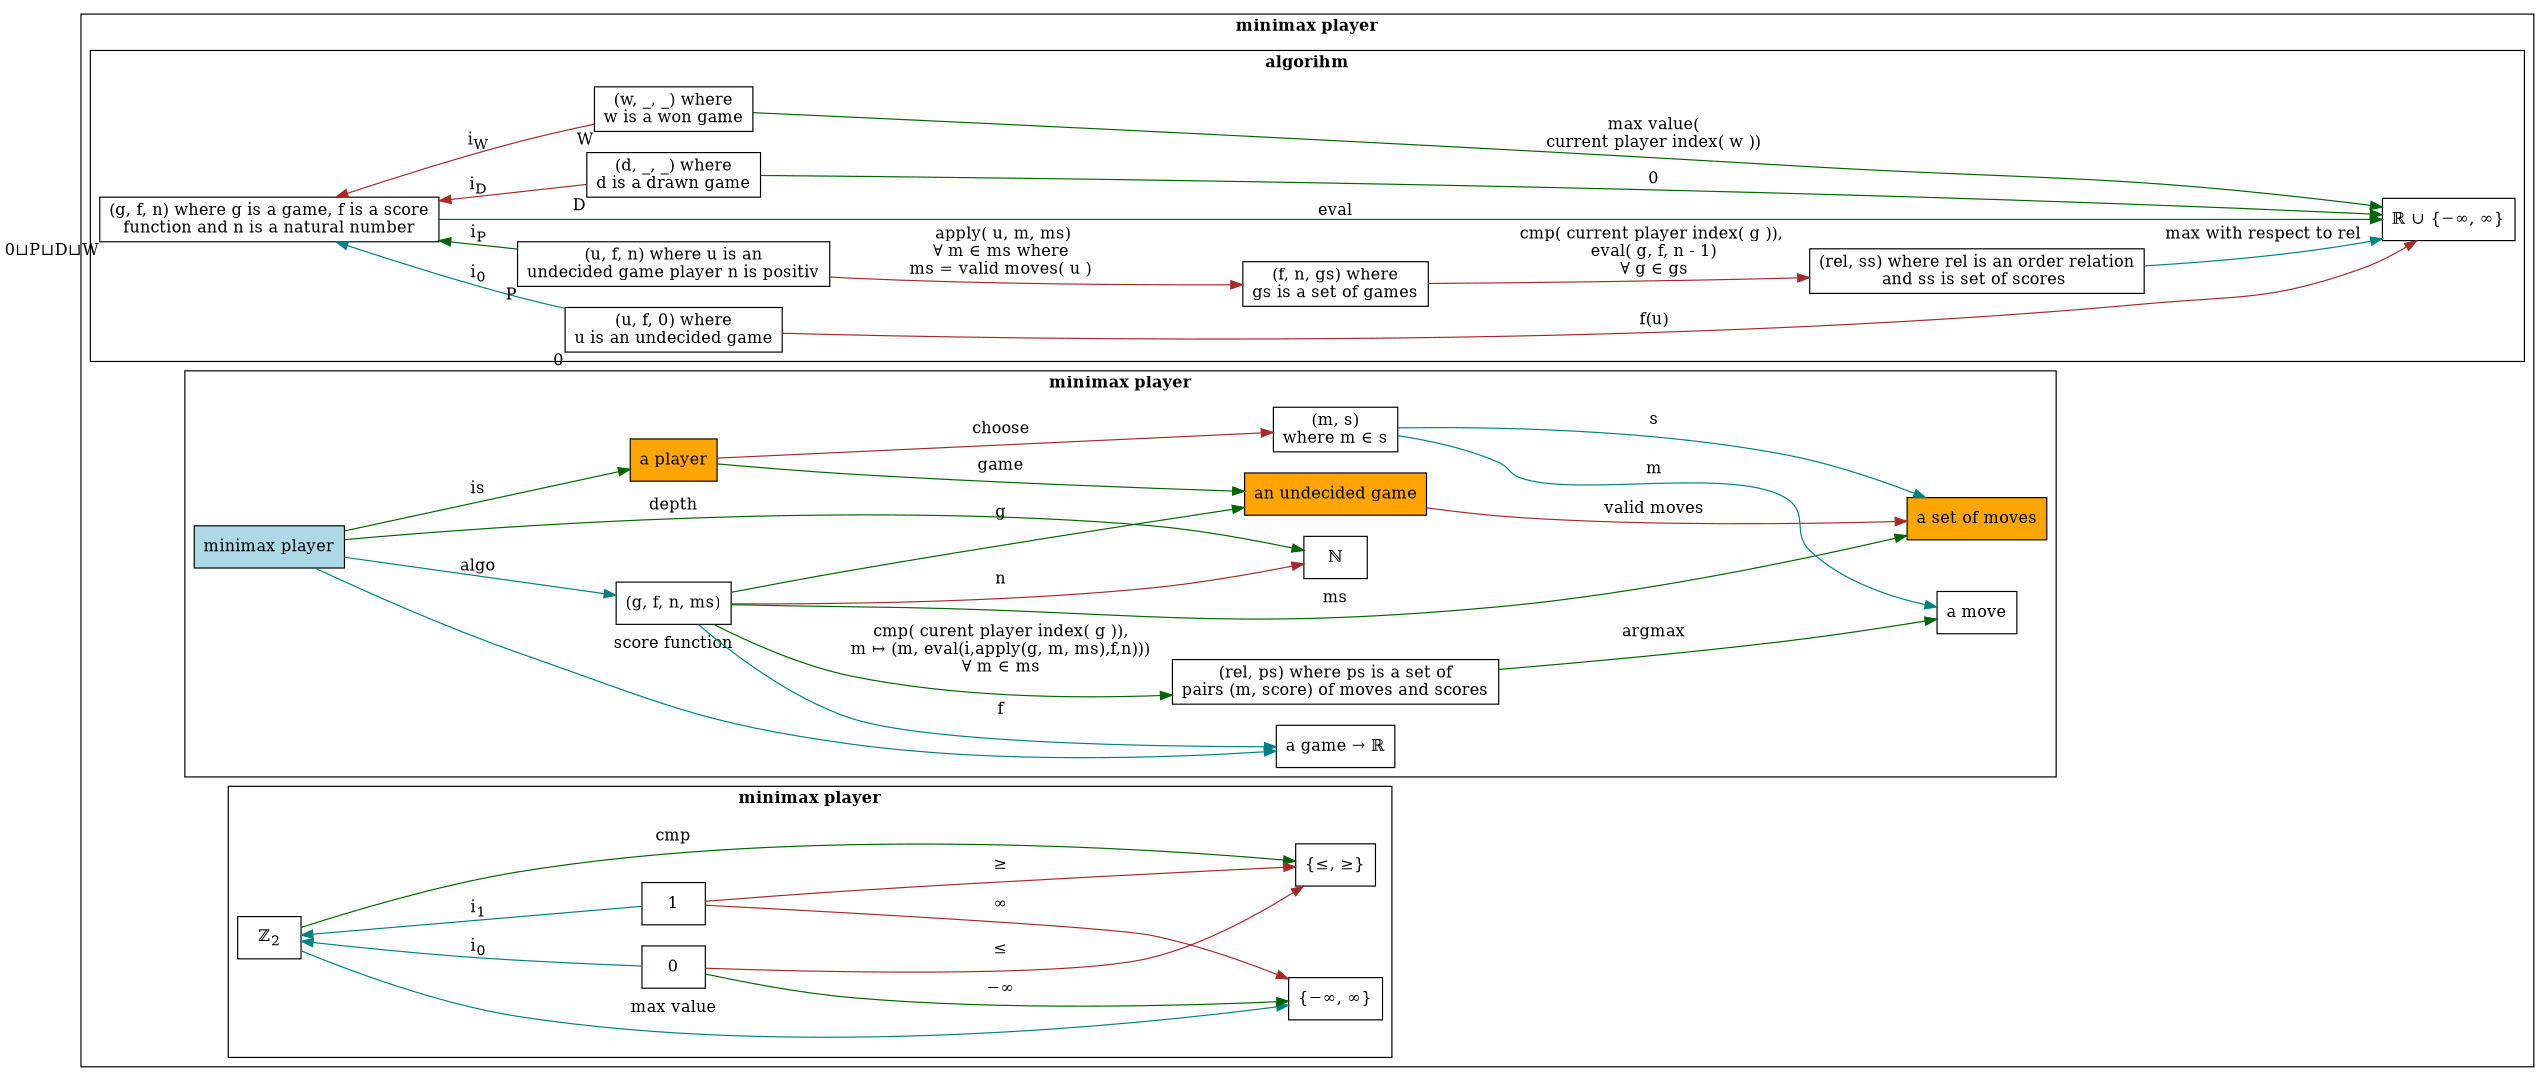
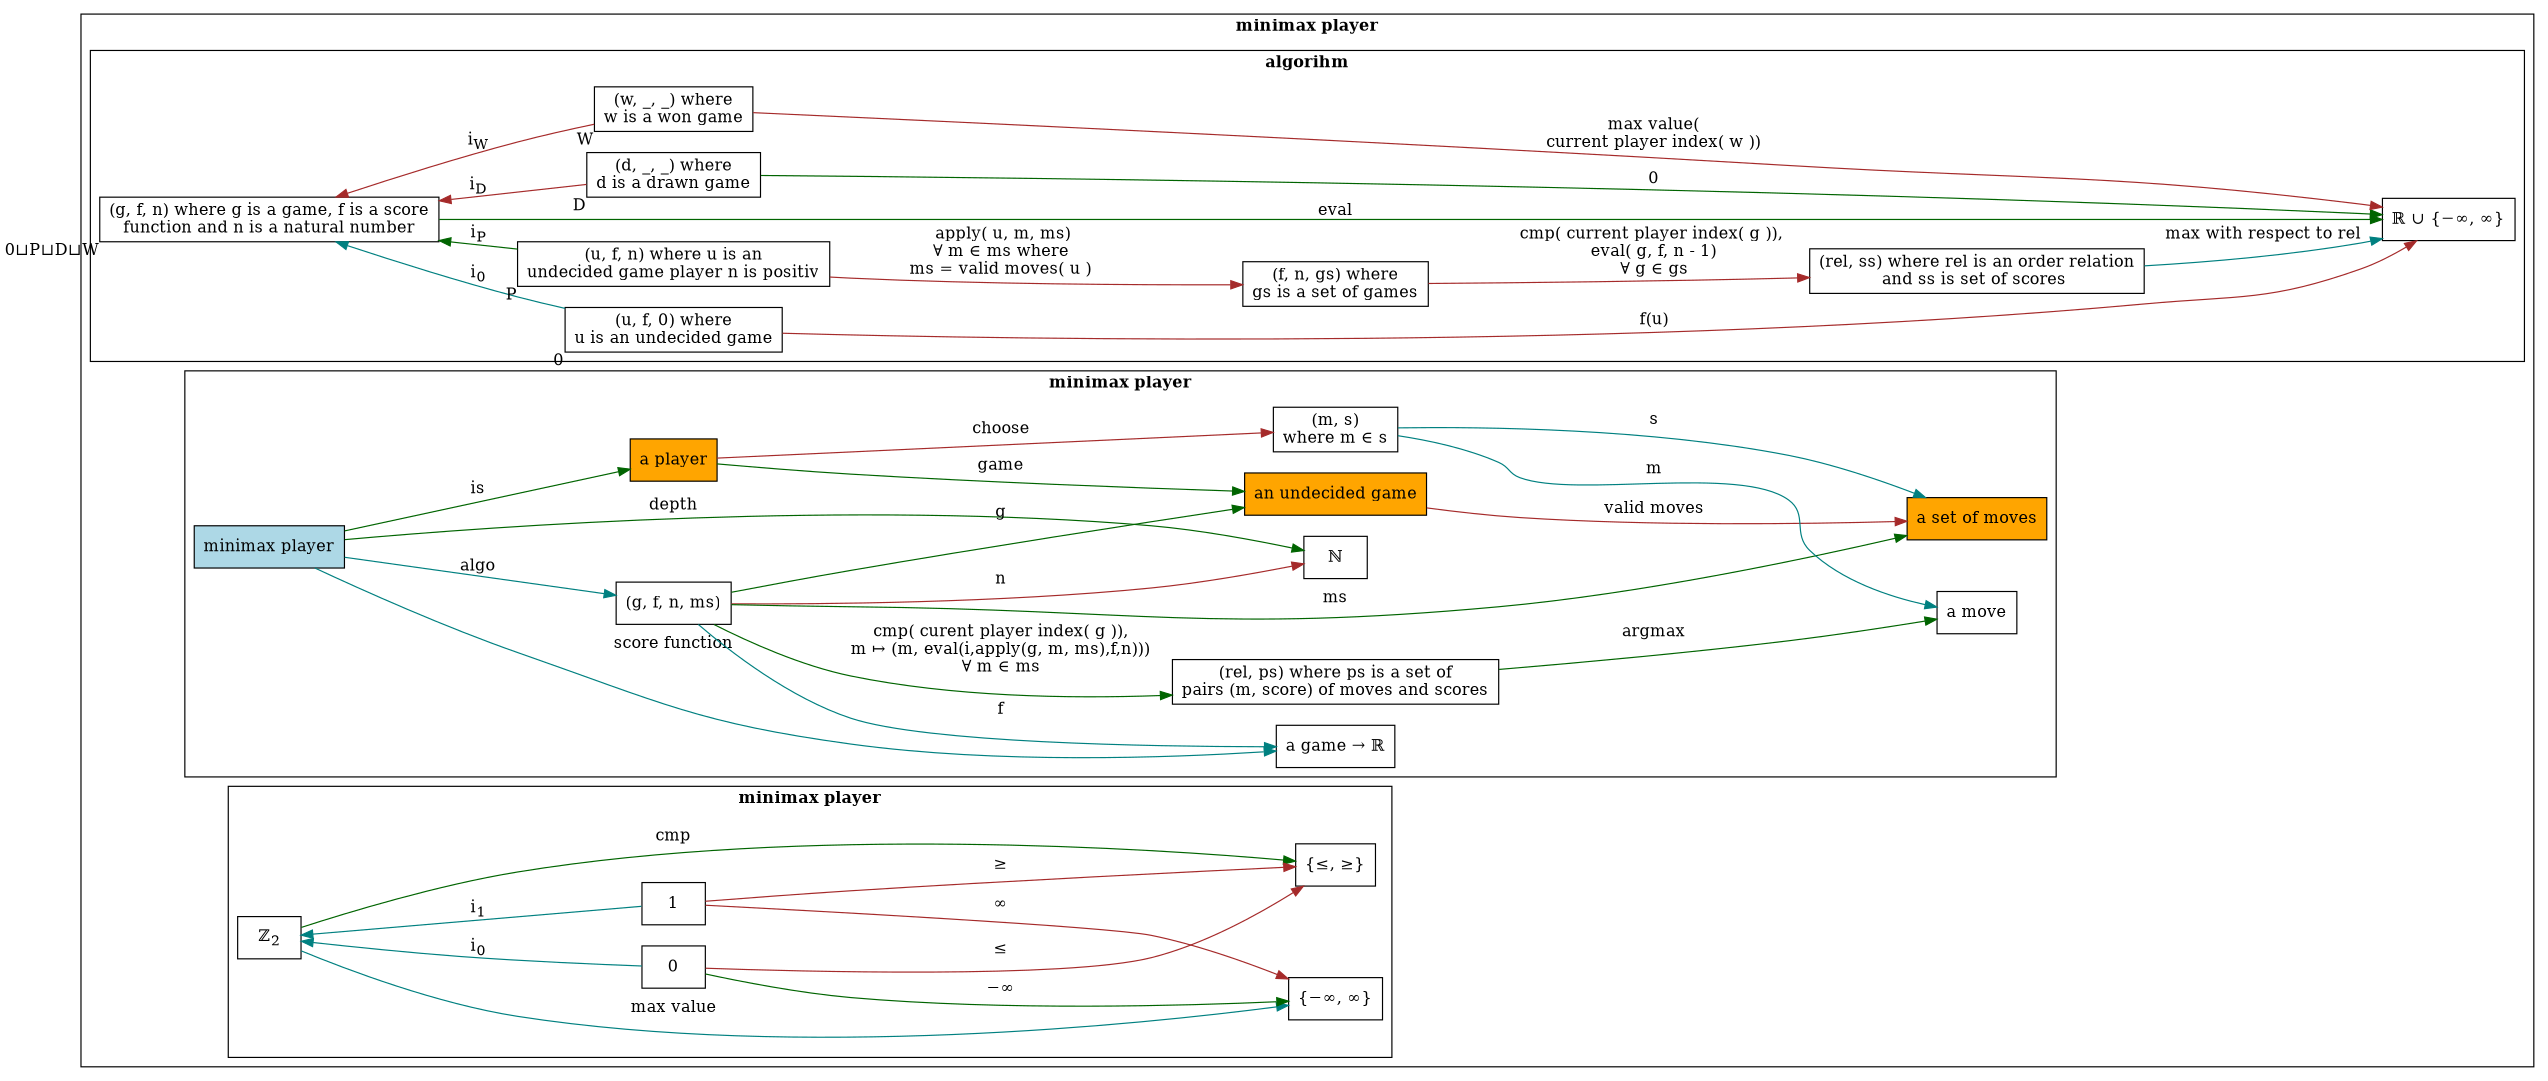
(1562, 153) -> (1562, 153)
